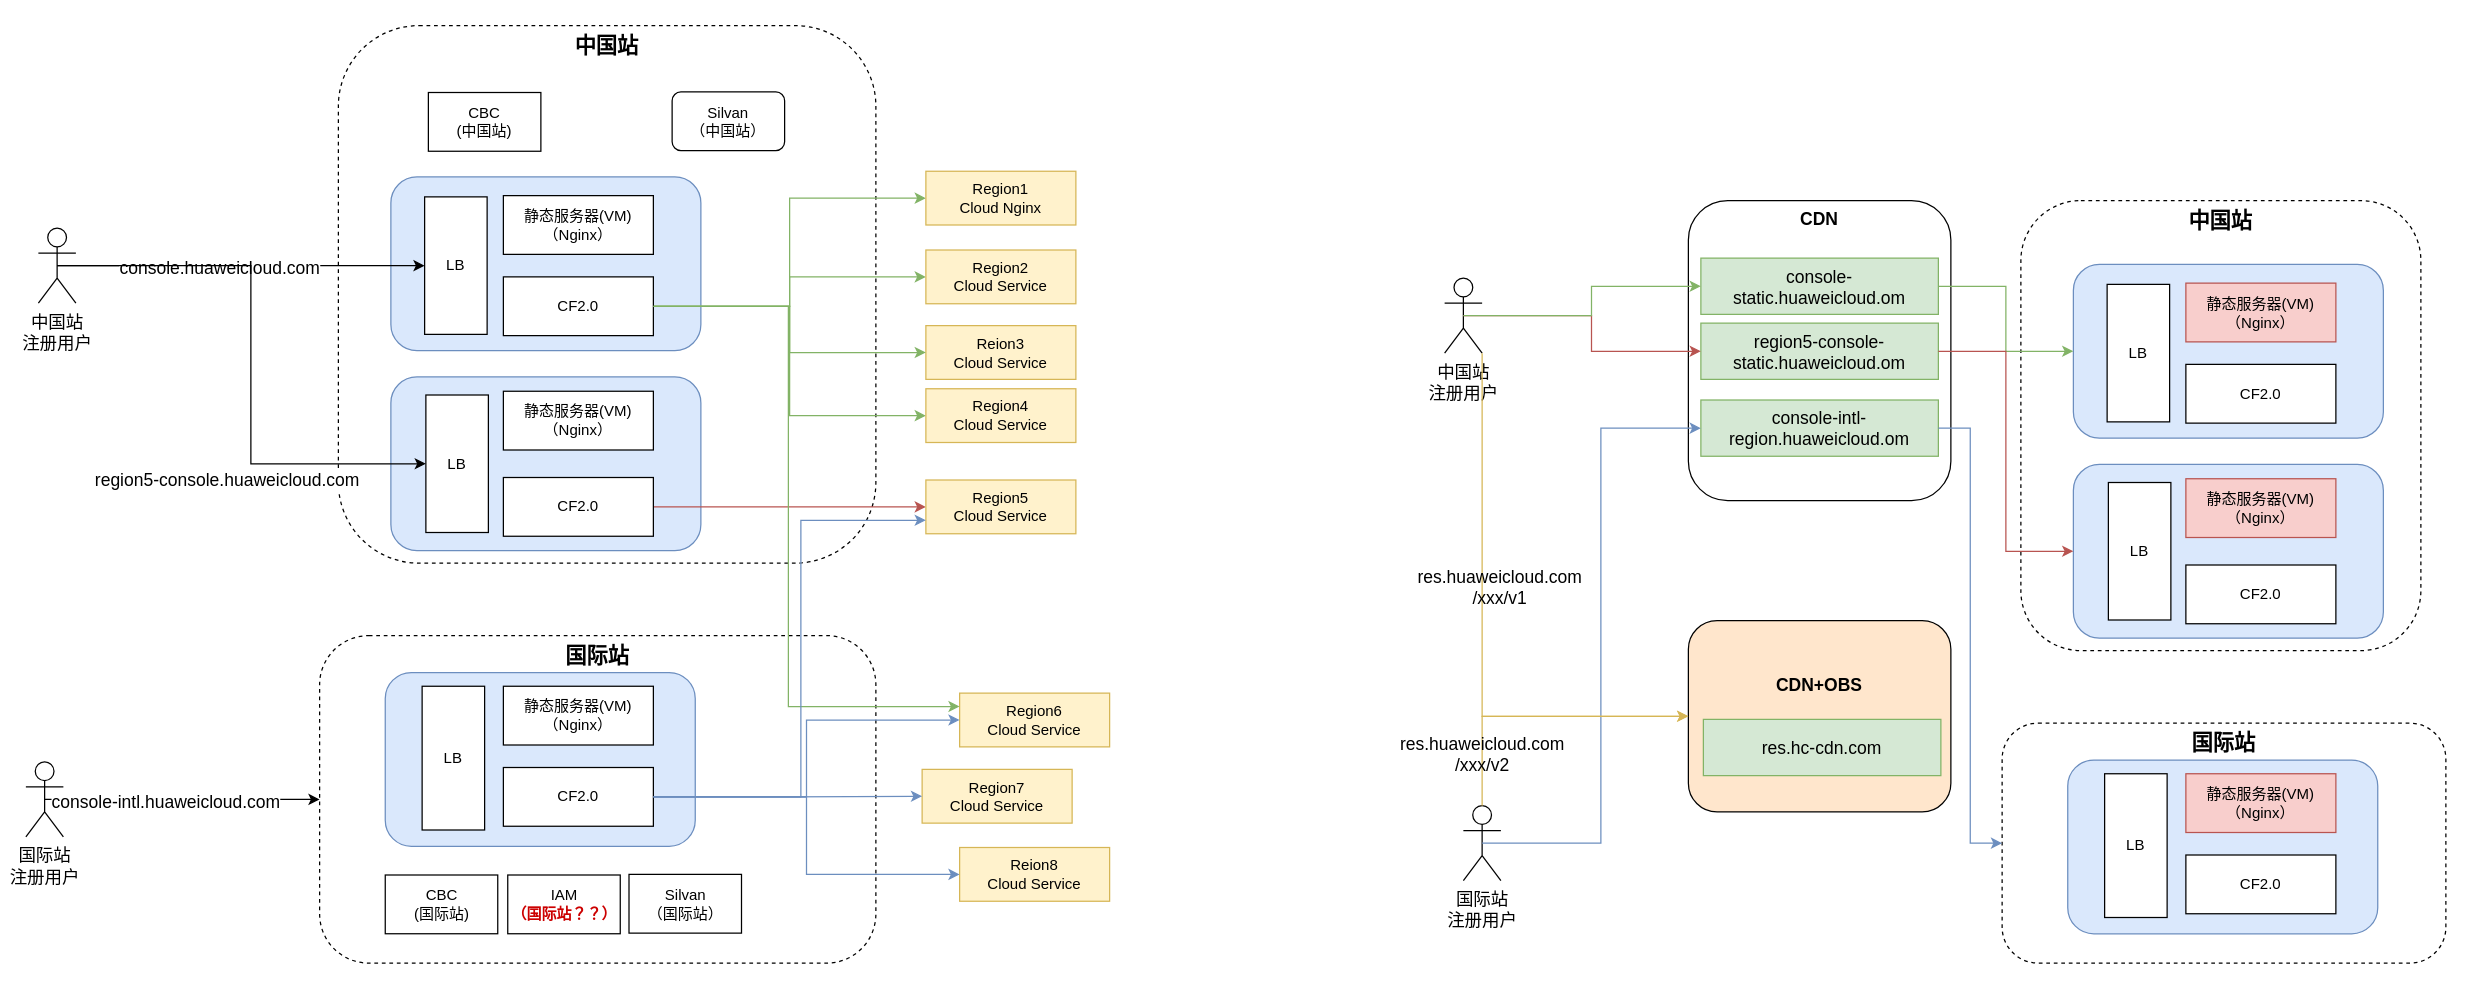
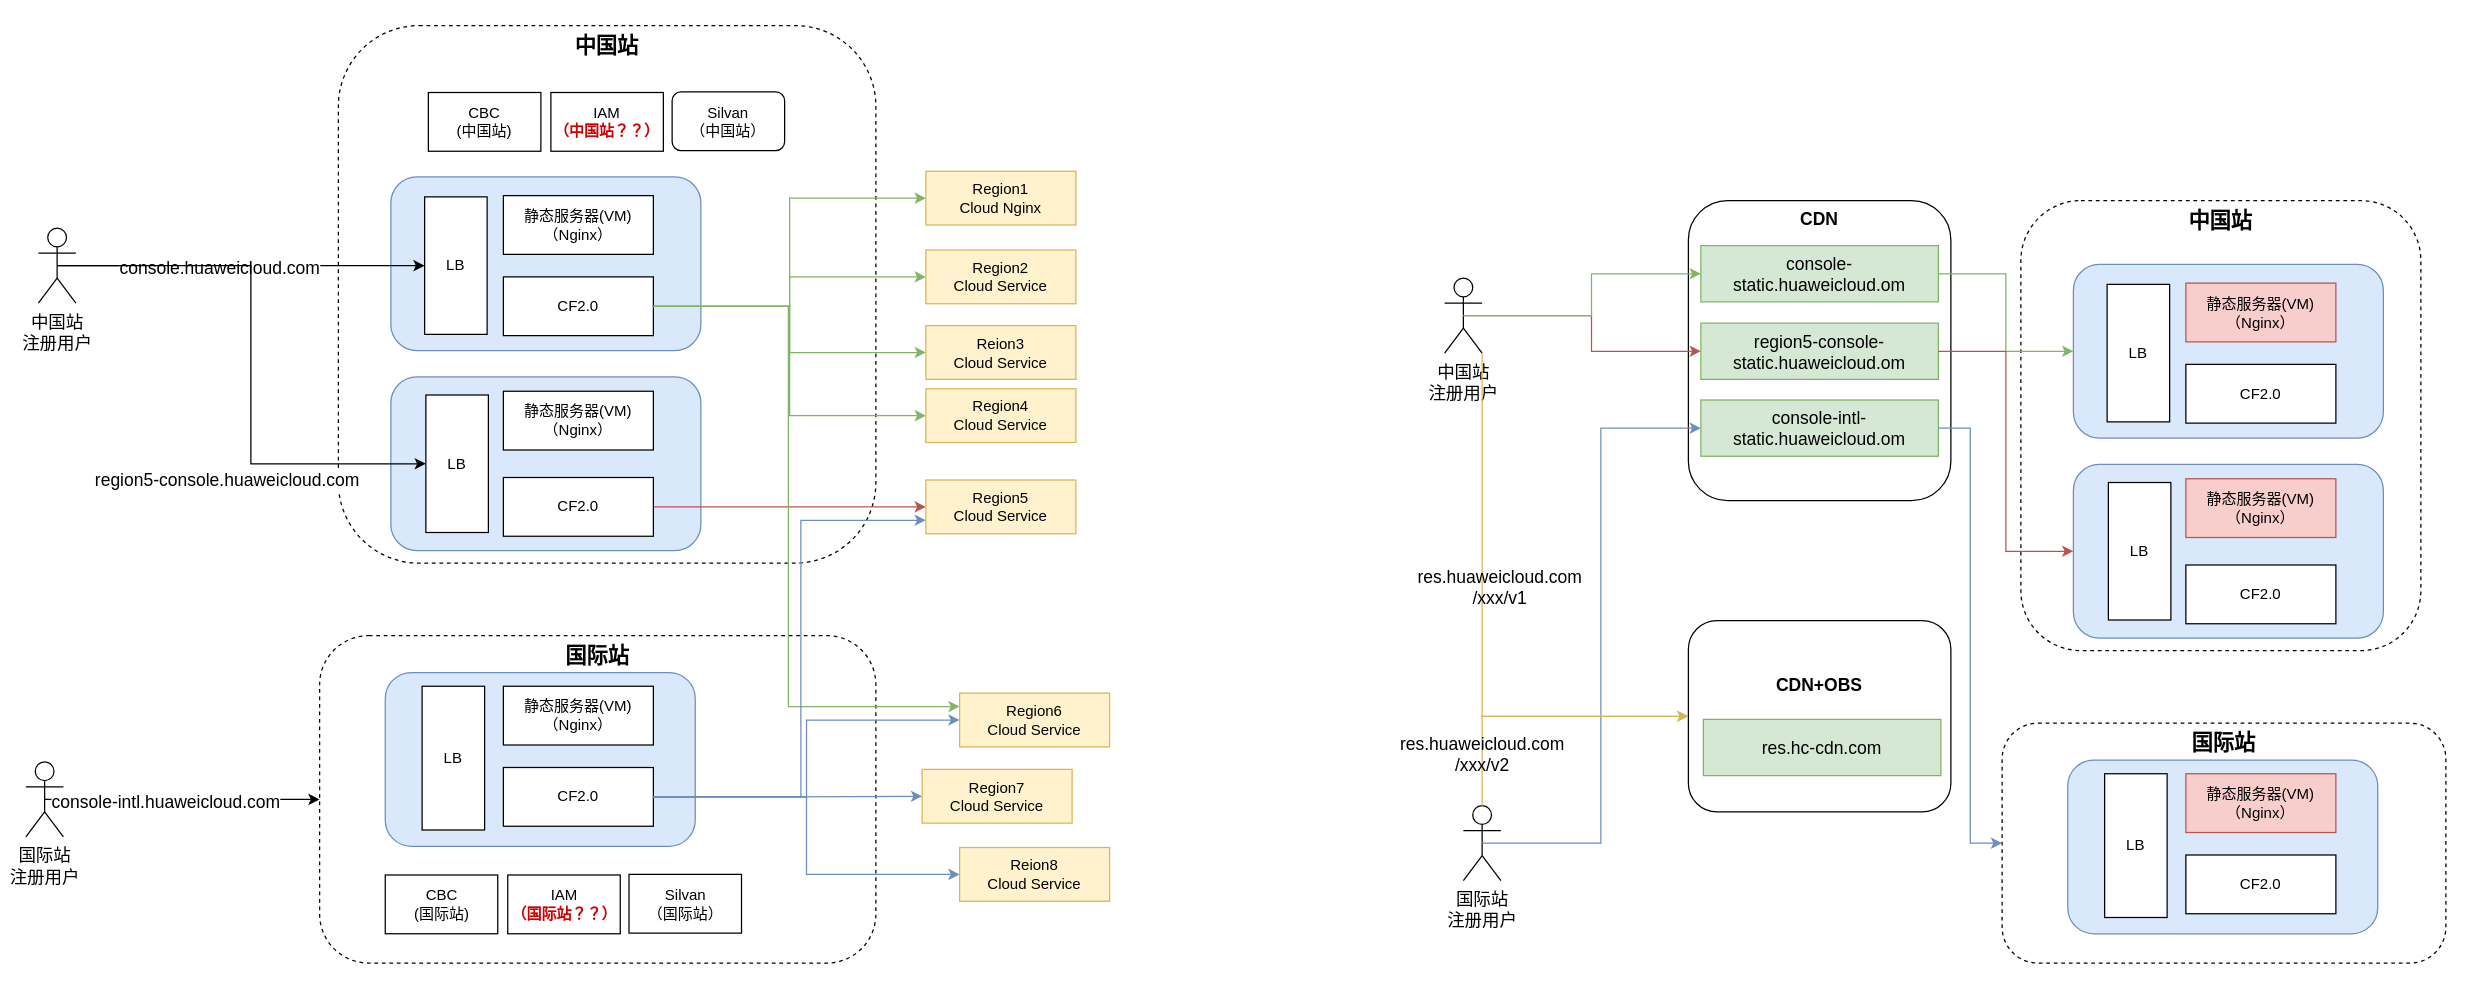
none -> (607, 122)
(1819, 286) -> (1819, 274)
(1819, 428) -> (1819, 428)
(1819, 716) -> (1819, 716)
